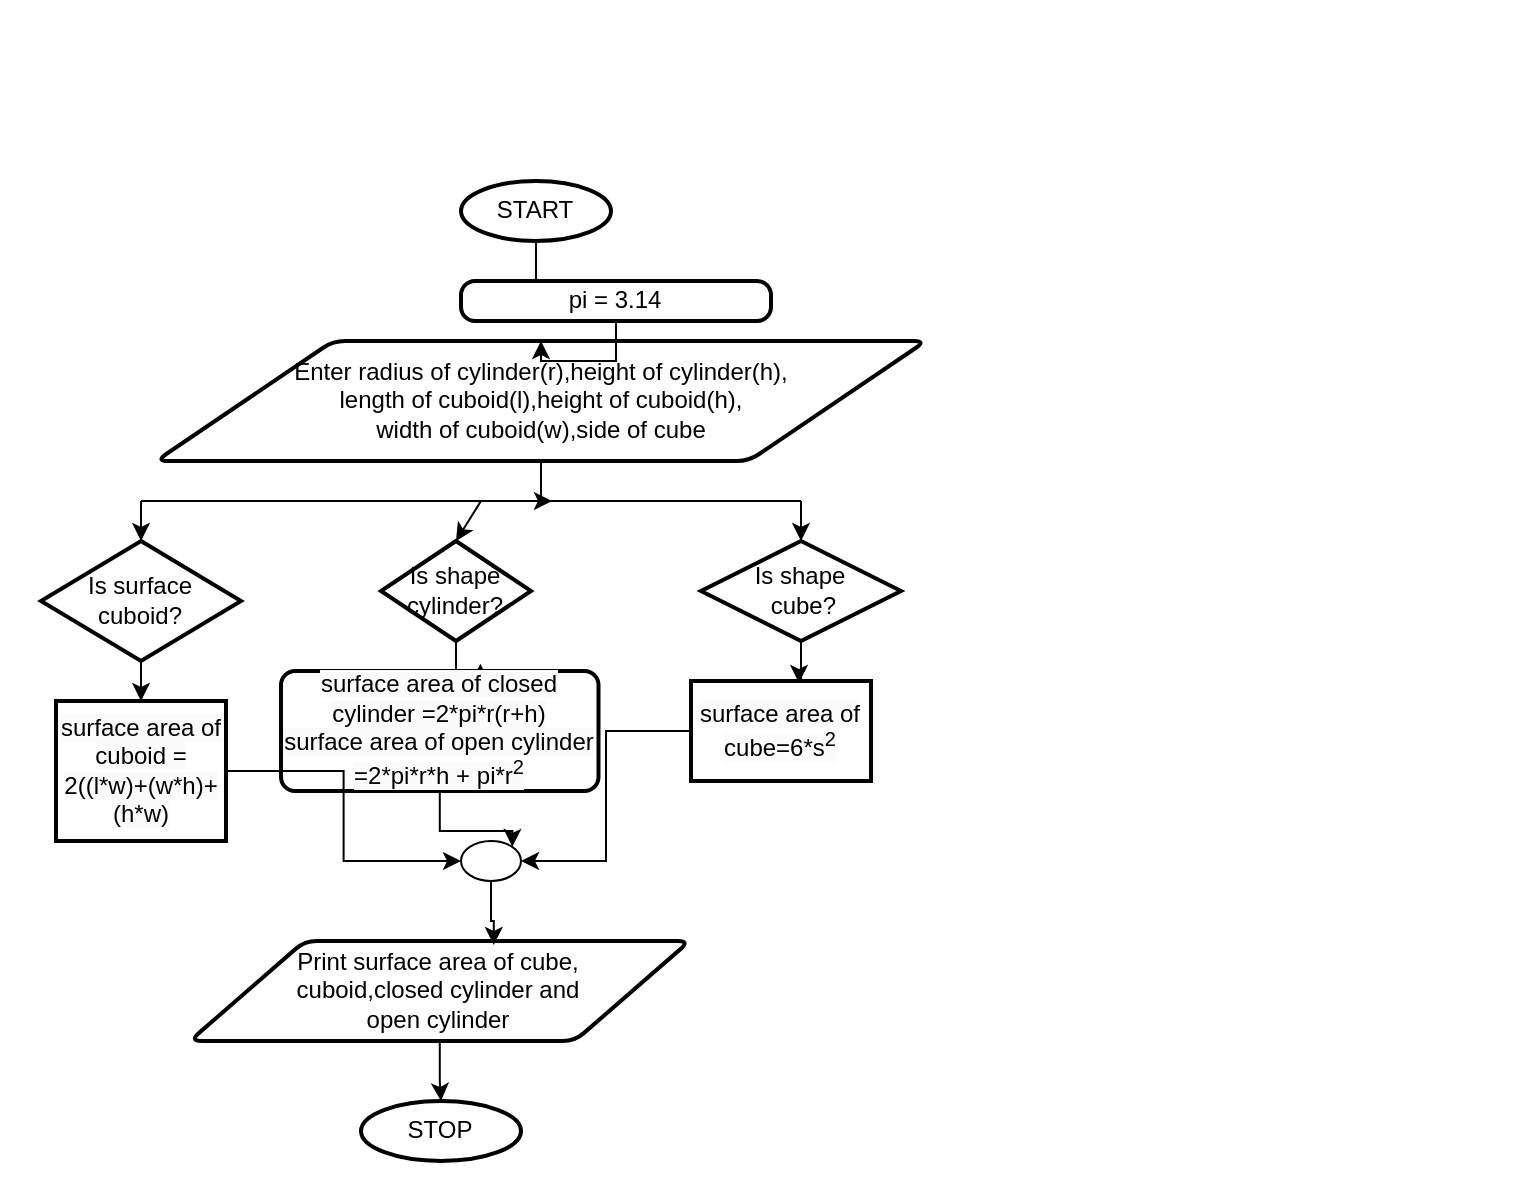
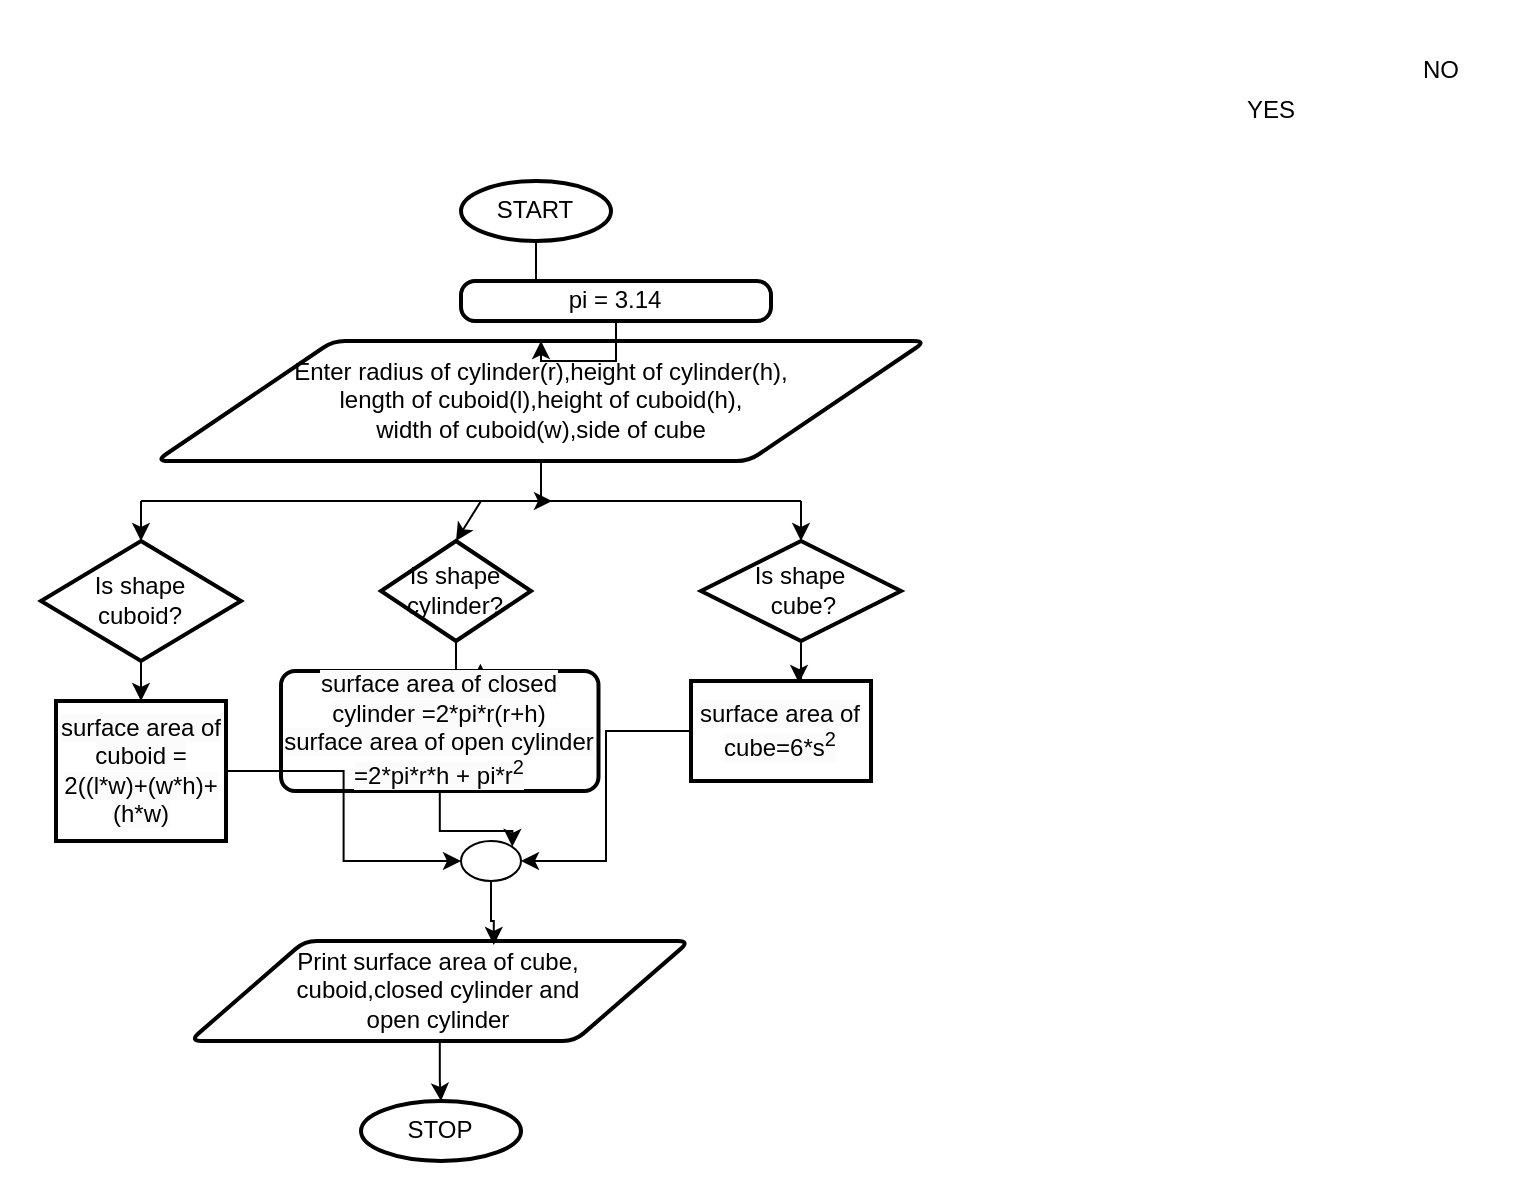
none -> (1441, 71)
none -> (1271, 111)
(141, 601) -> (141, 601)
